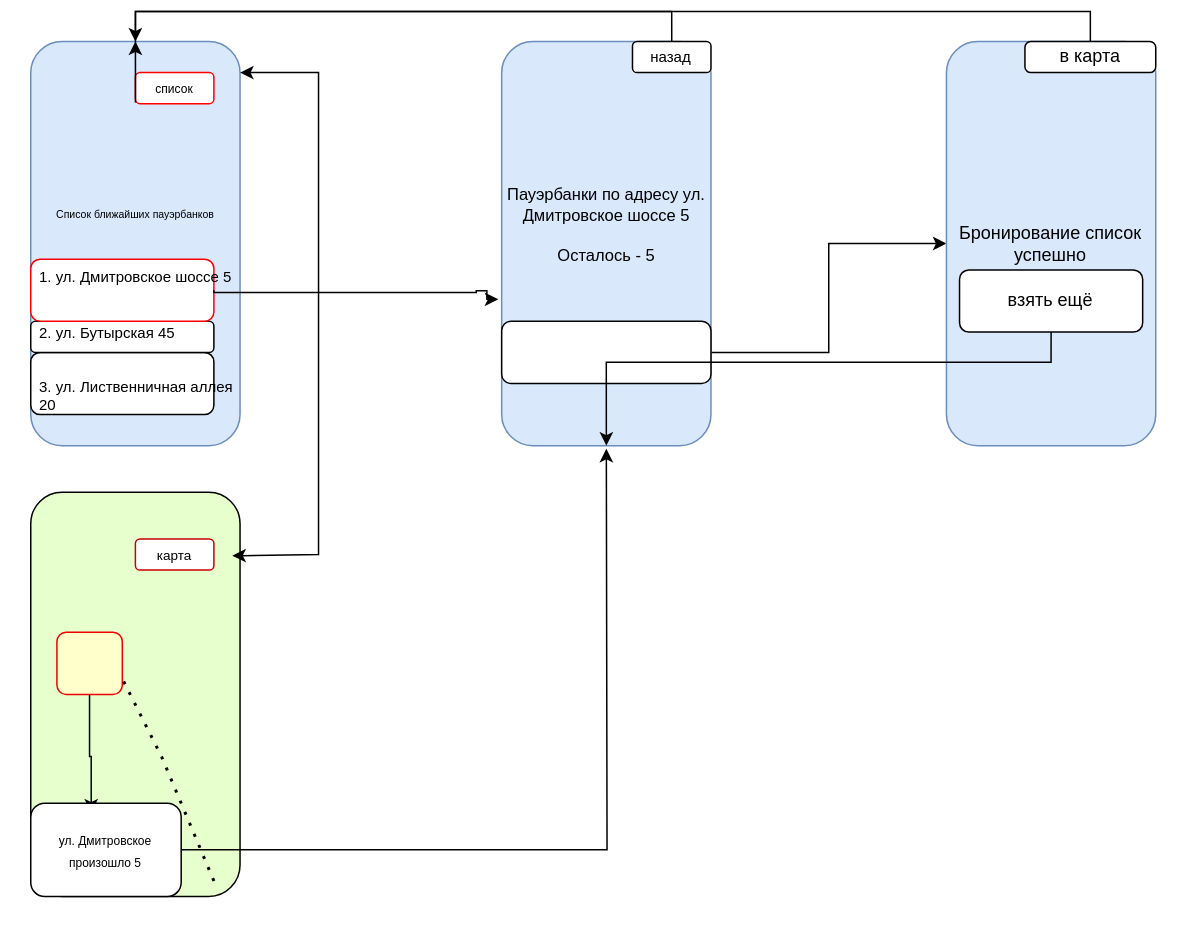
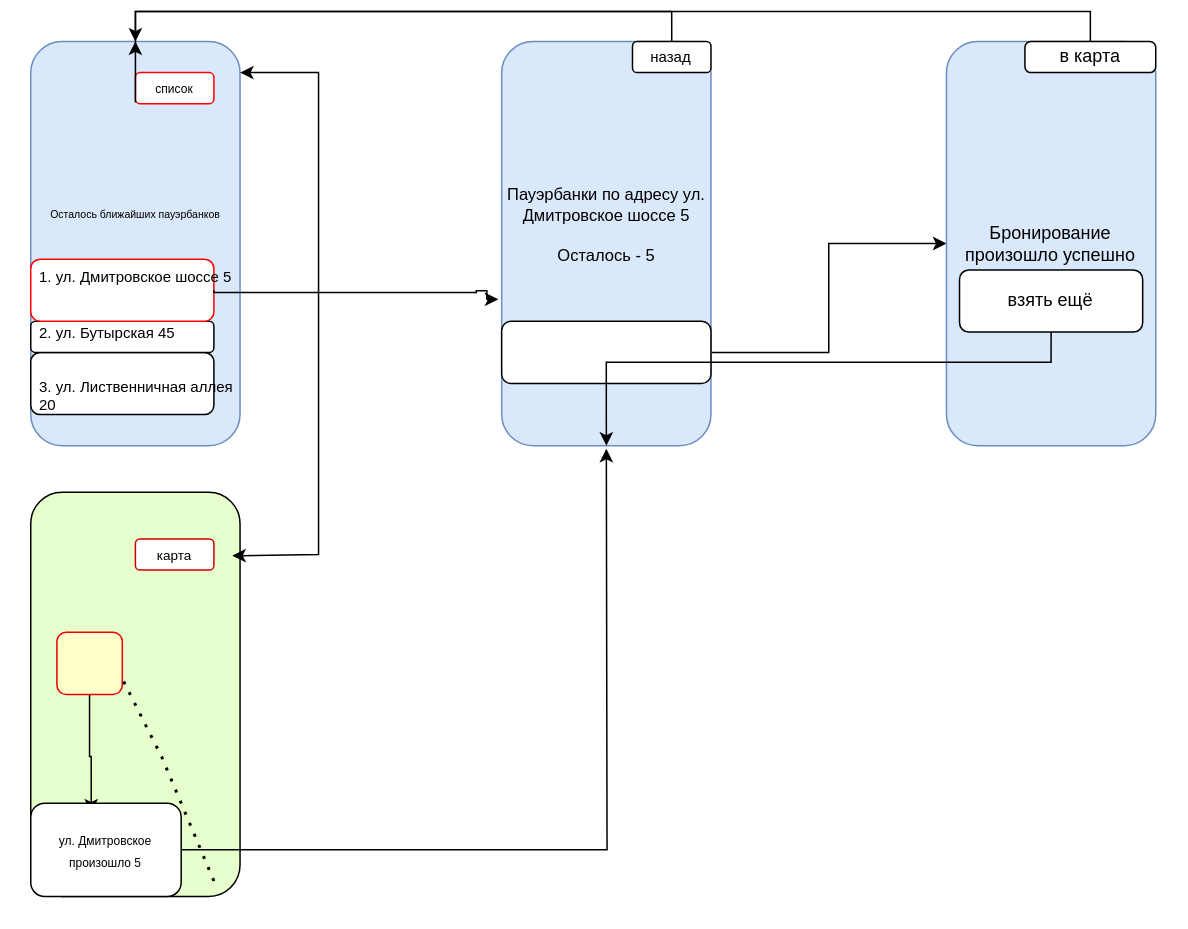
(136, 212) -> (136, 212)
(1051, 244) -> (1051, 244)
